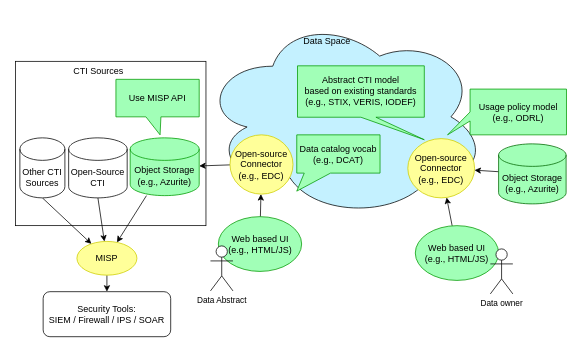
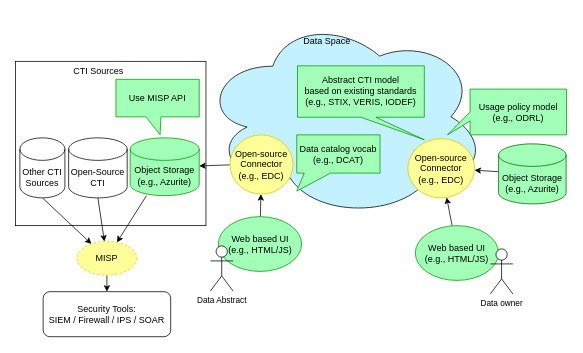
(107, 258) -> (107, 258)
